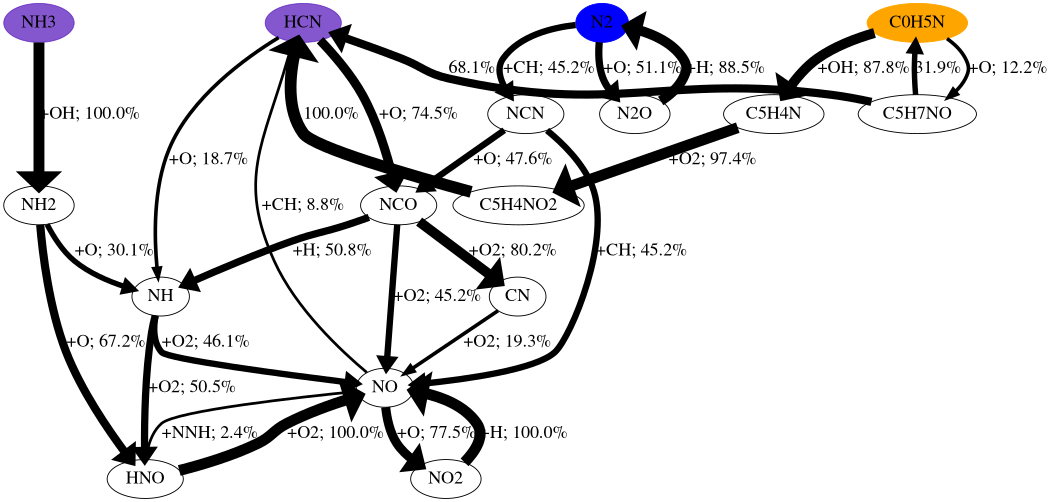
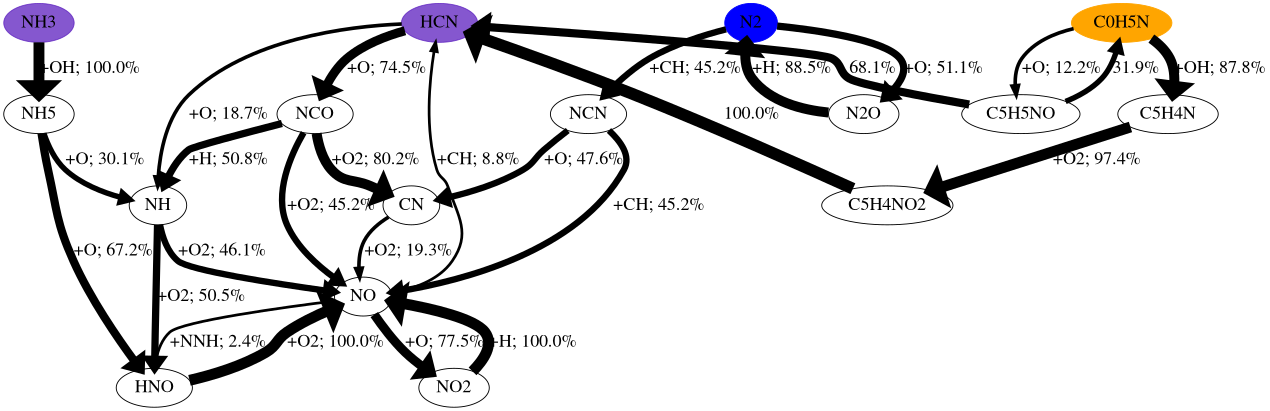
(917, 114) -> (1021, 114)
(466, 157) -> (514, 175)
(39, 205) -> (39, 114)
